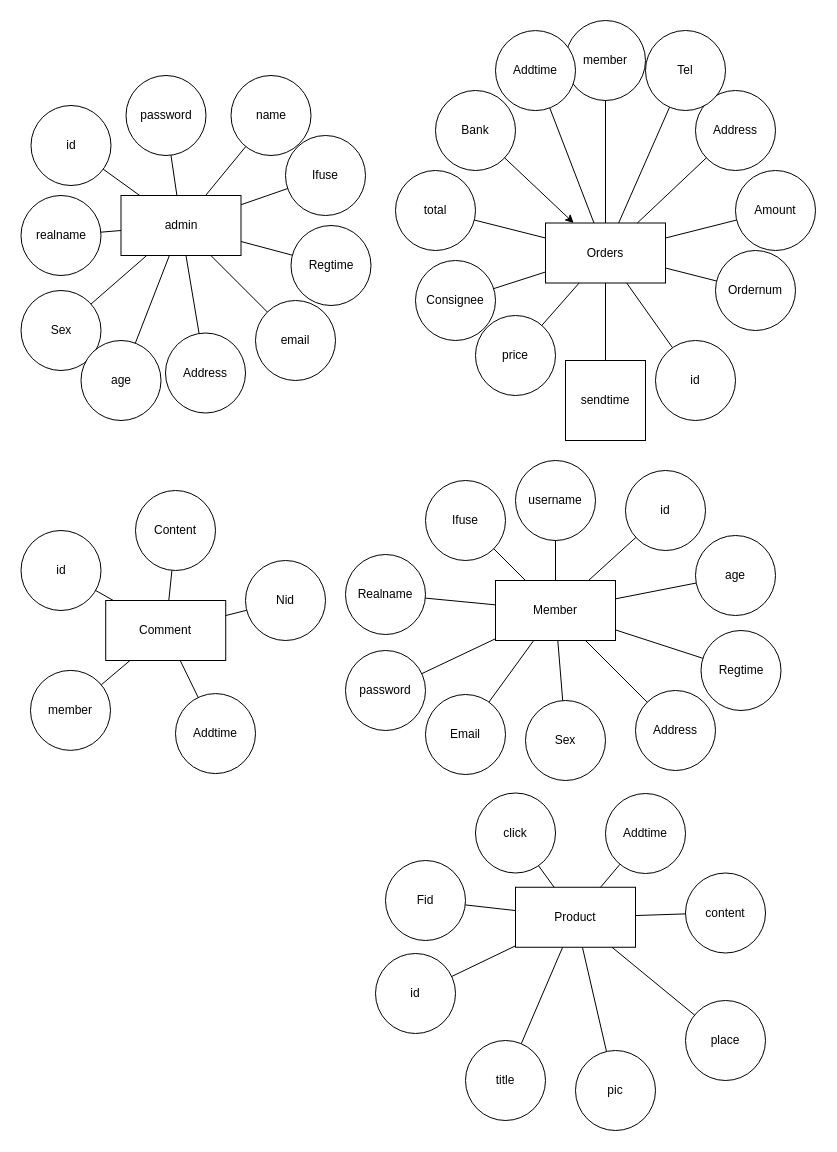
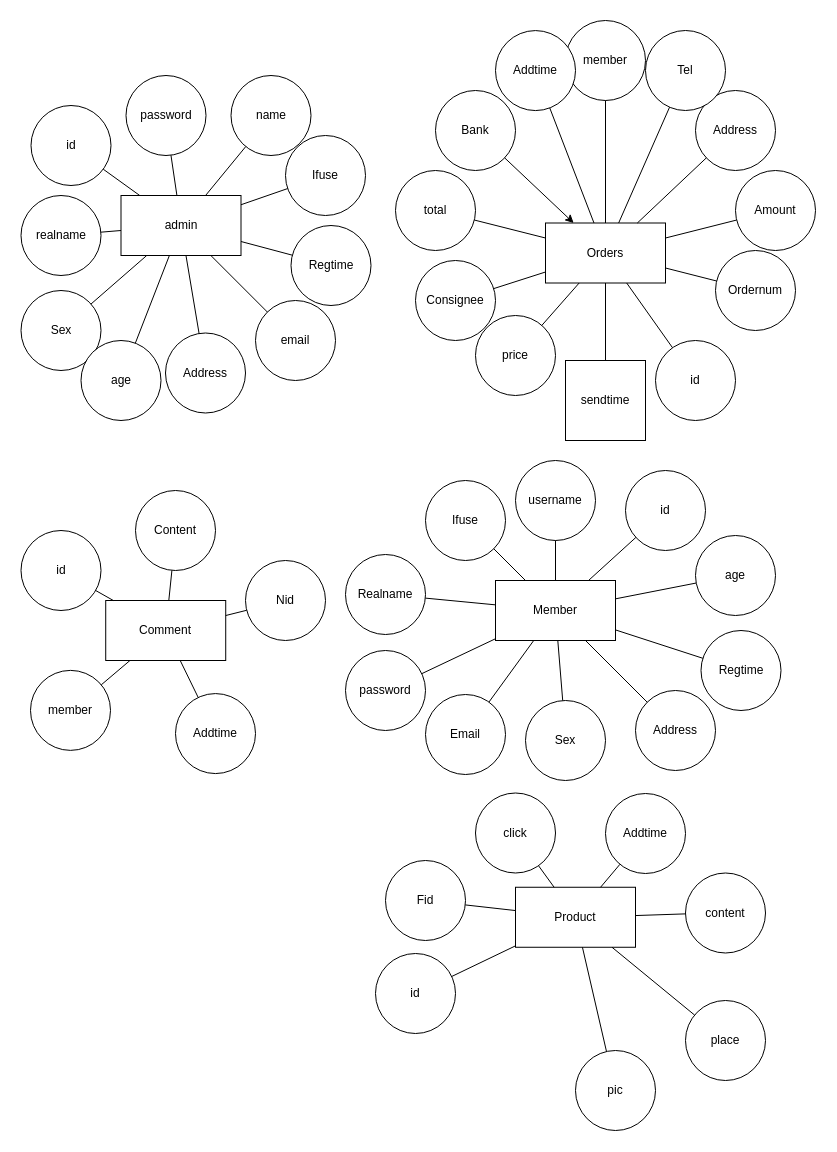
(542, 995) -> none
(506, 1081) -> none
